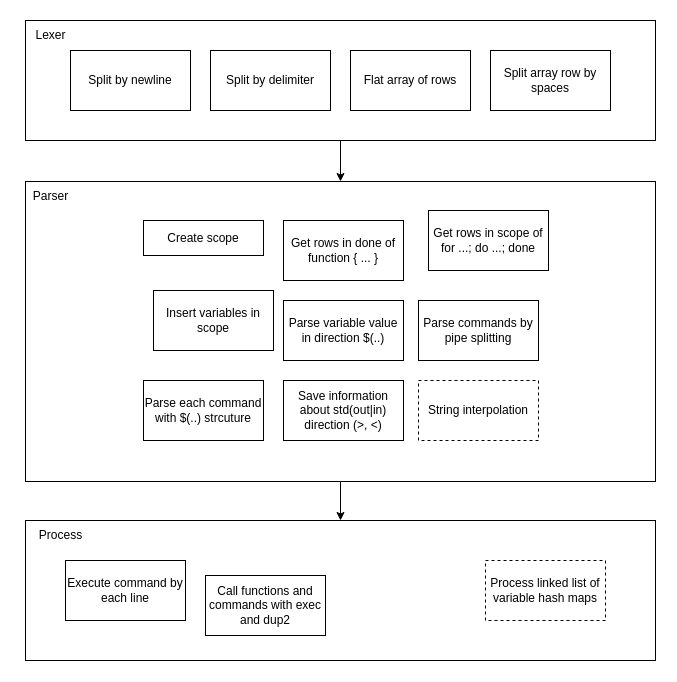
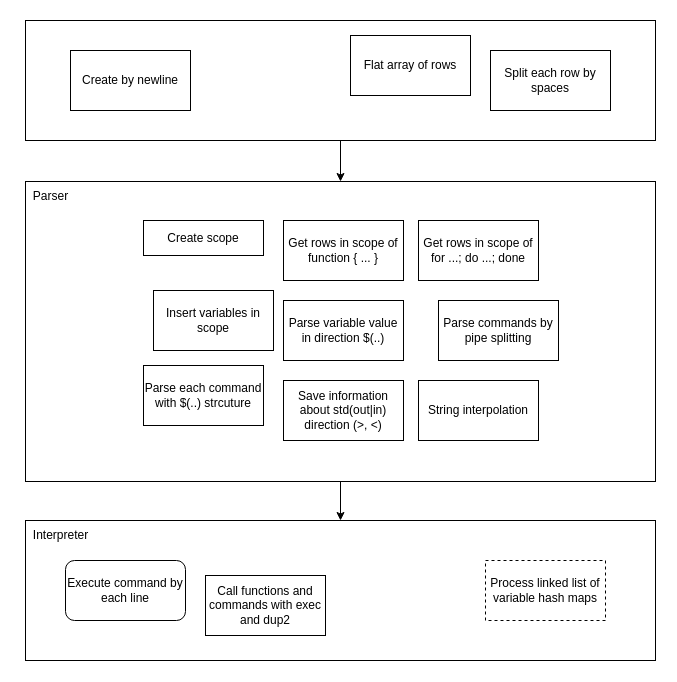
(51, 36) -> none
(131, 81) -> (131, 81)
(271, 81) -> none
(411, 81) -> (411, 66)
(551, 81) -> (551, 81)
(489, 241) -> (479, 251)
(344, 251) -> (344, 251)
(479, 331) -> (499, 331)
(204, 411) -> (204, 396)
(479, 411) -> (479, 411)
(61, 536) -> (61, 536)
(126, 591) -> (126, 591)
